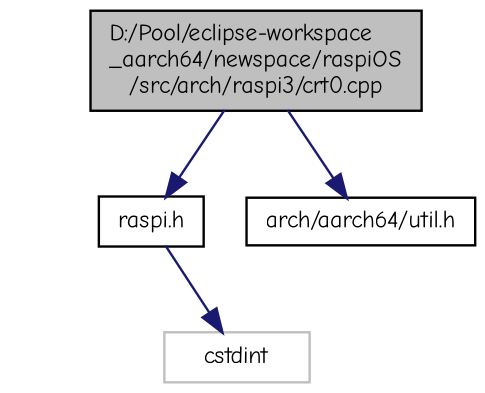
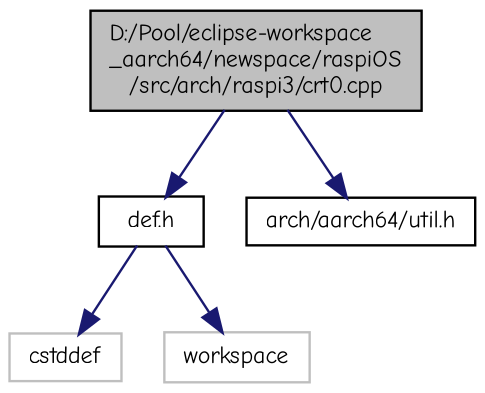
(151, 222) -> (151, 222)
none -> (66, 357)
(237, 357) -> (237, 357)
